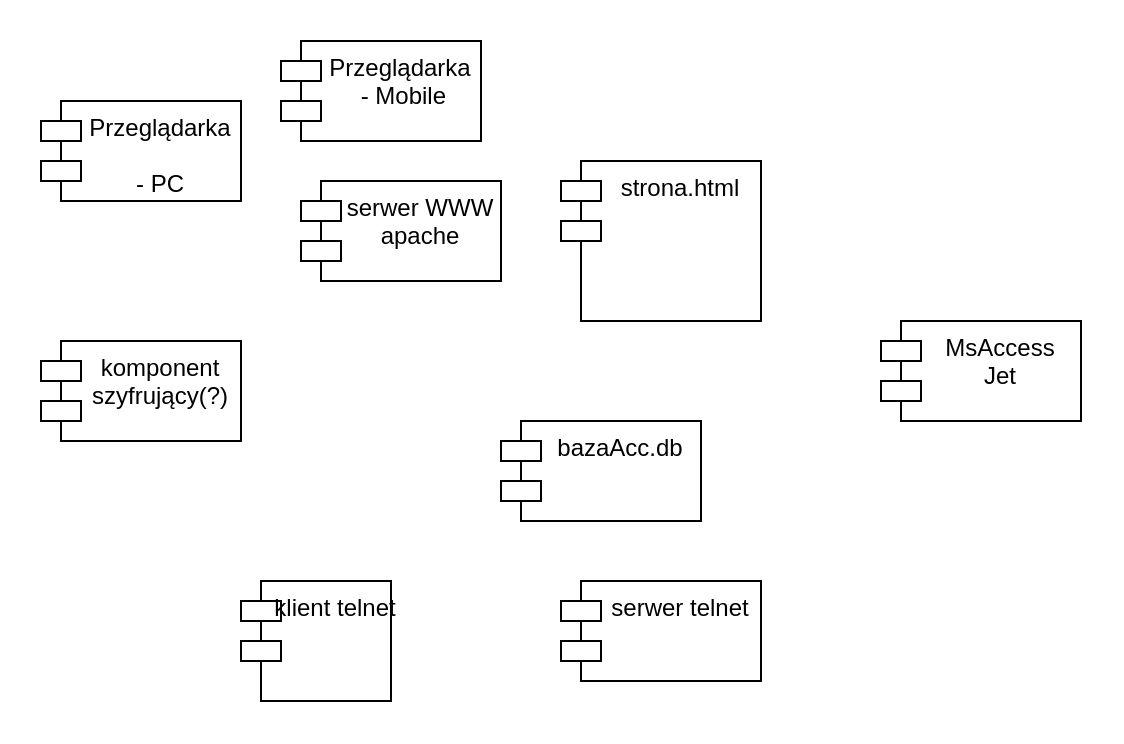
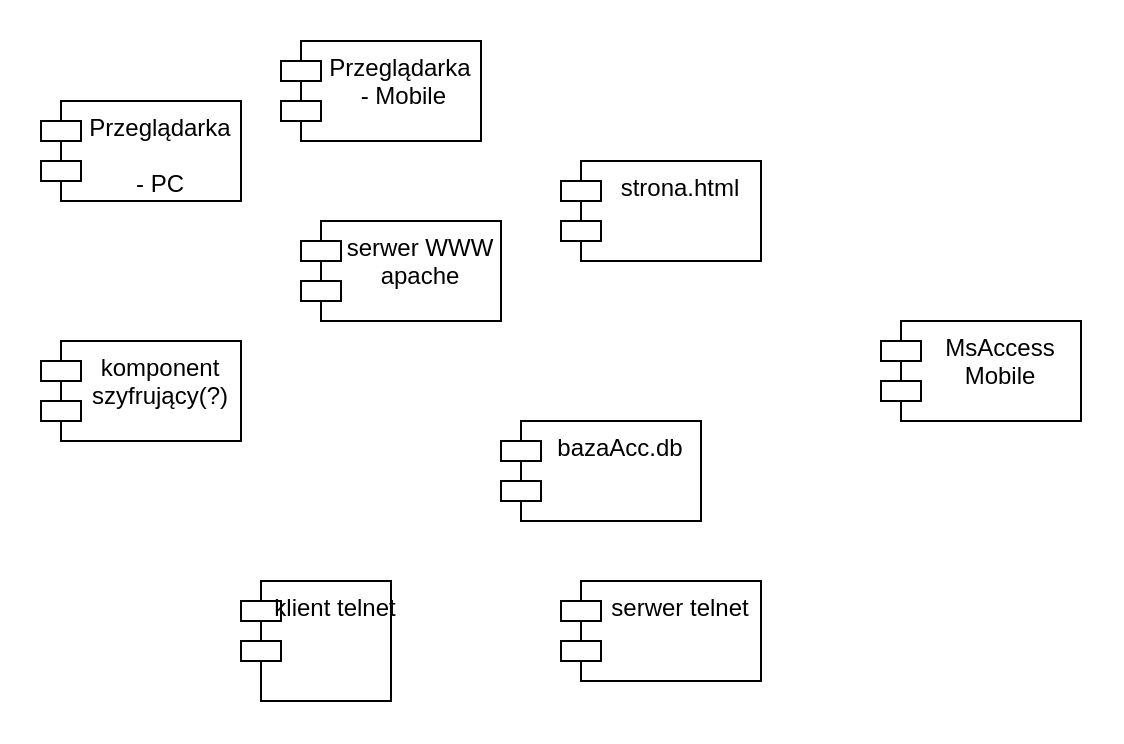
(401, 231) -> (401, 271)
(661, 241) -> (661, 211)
(1000, 348) -> (1000, 348)
